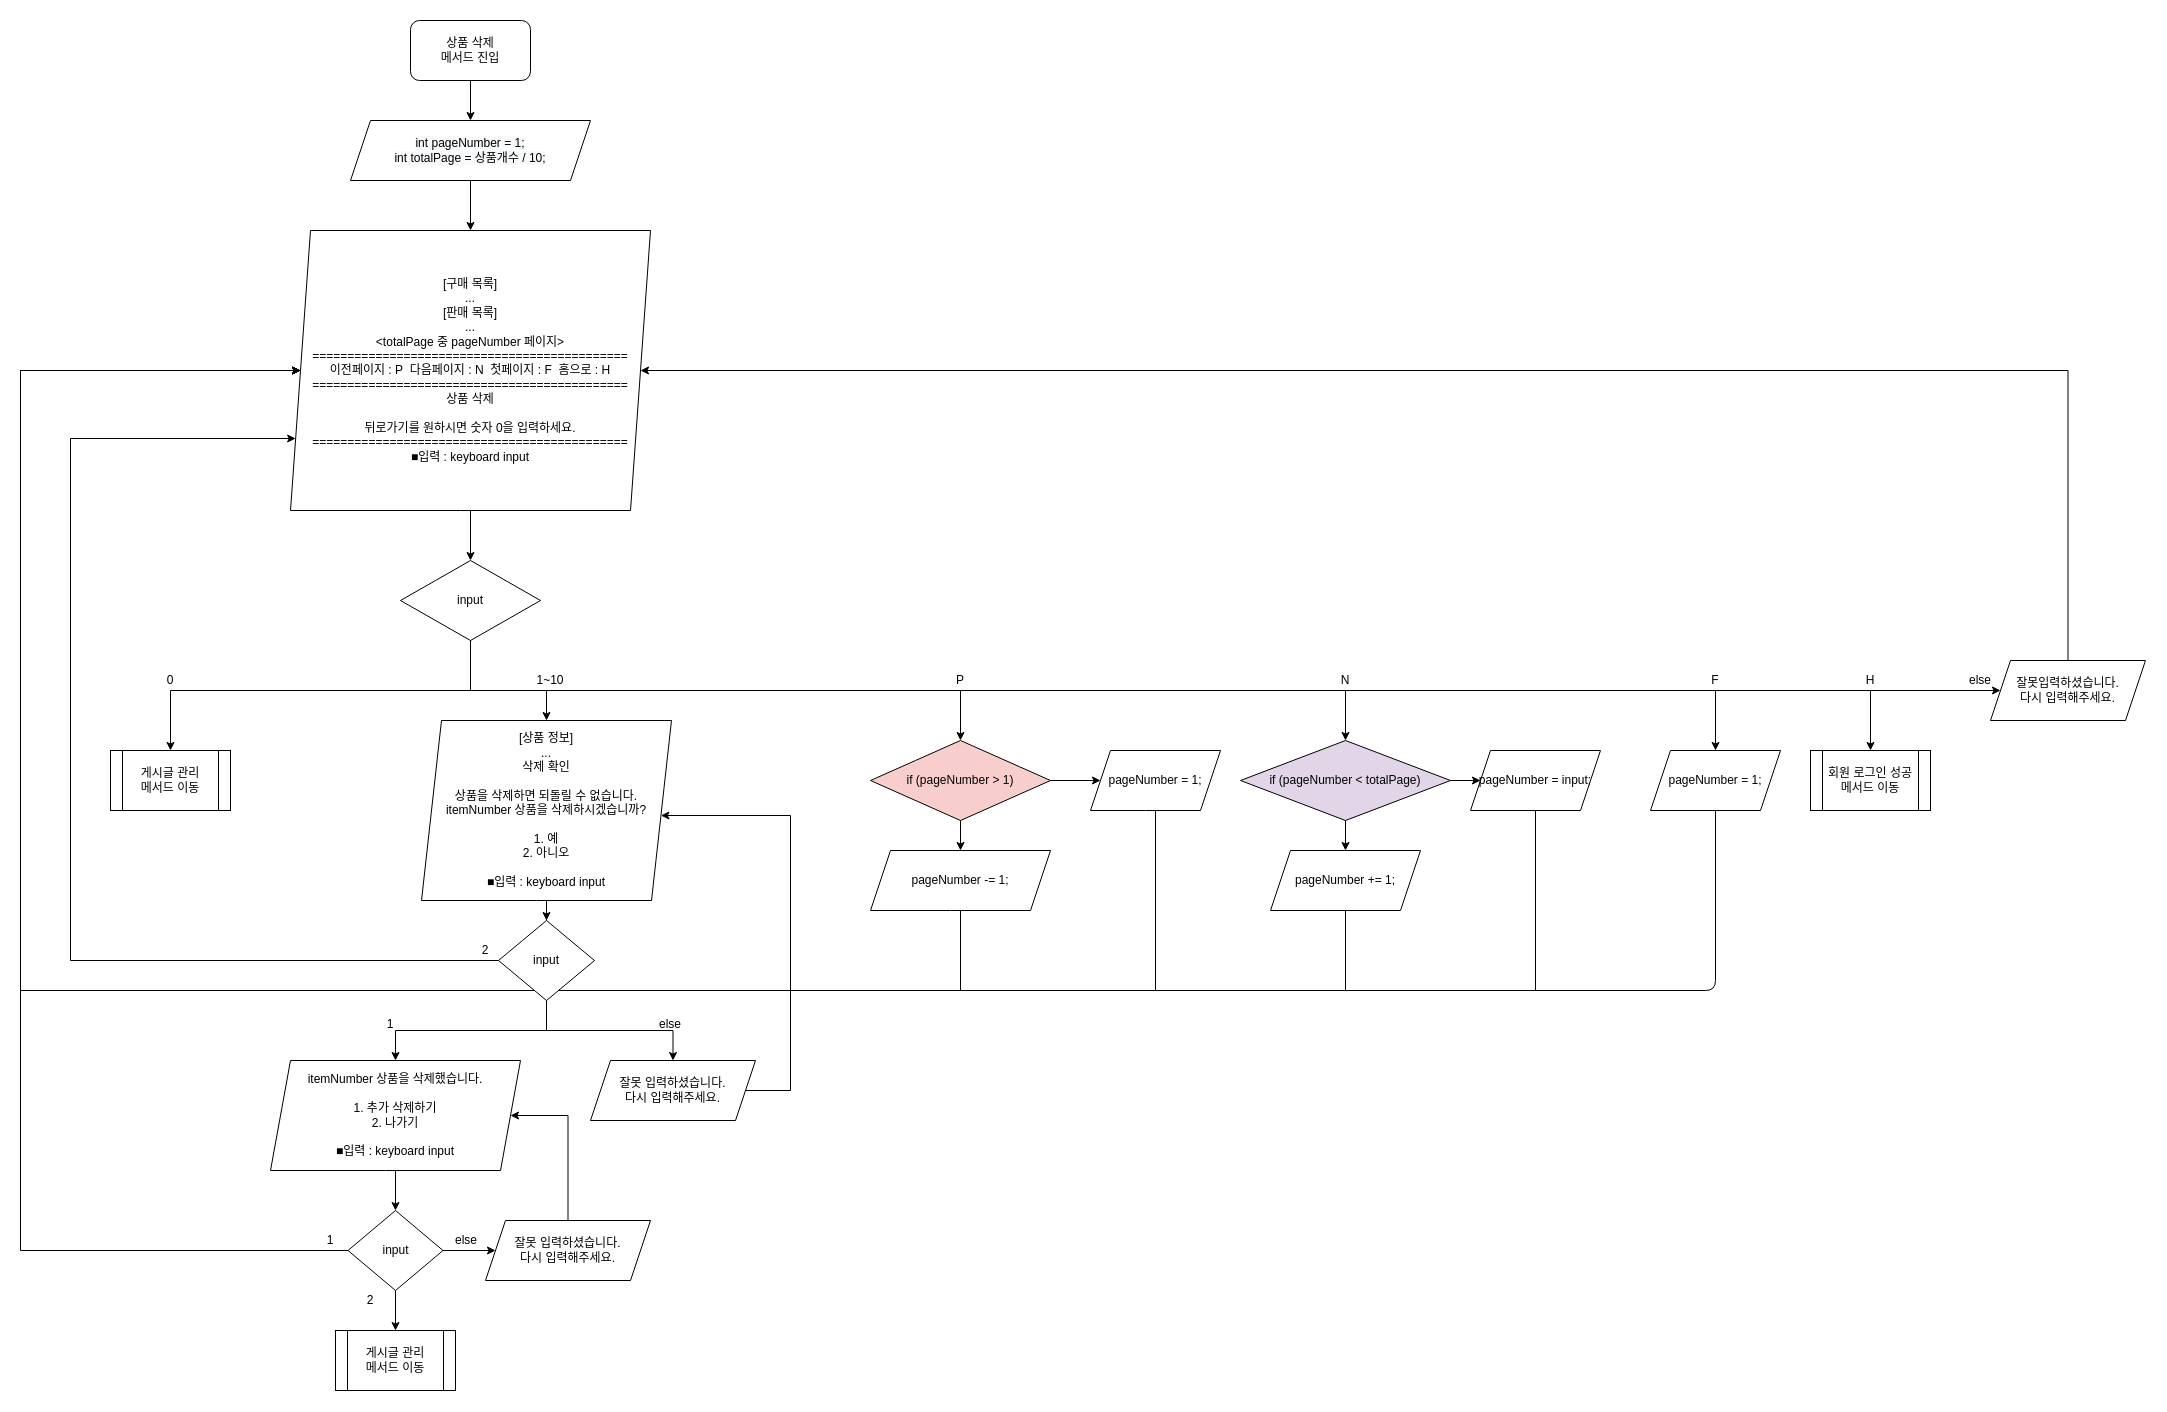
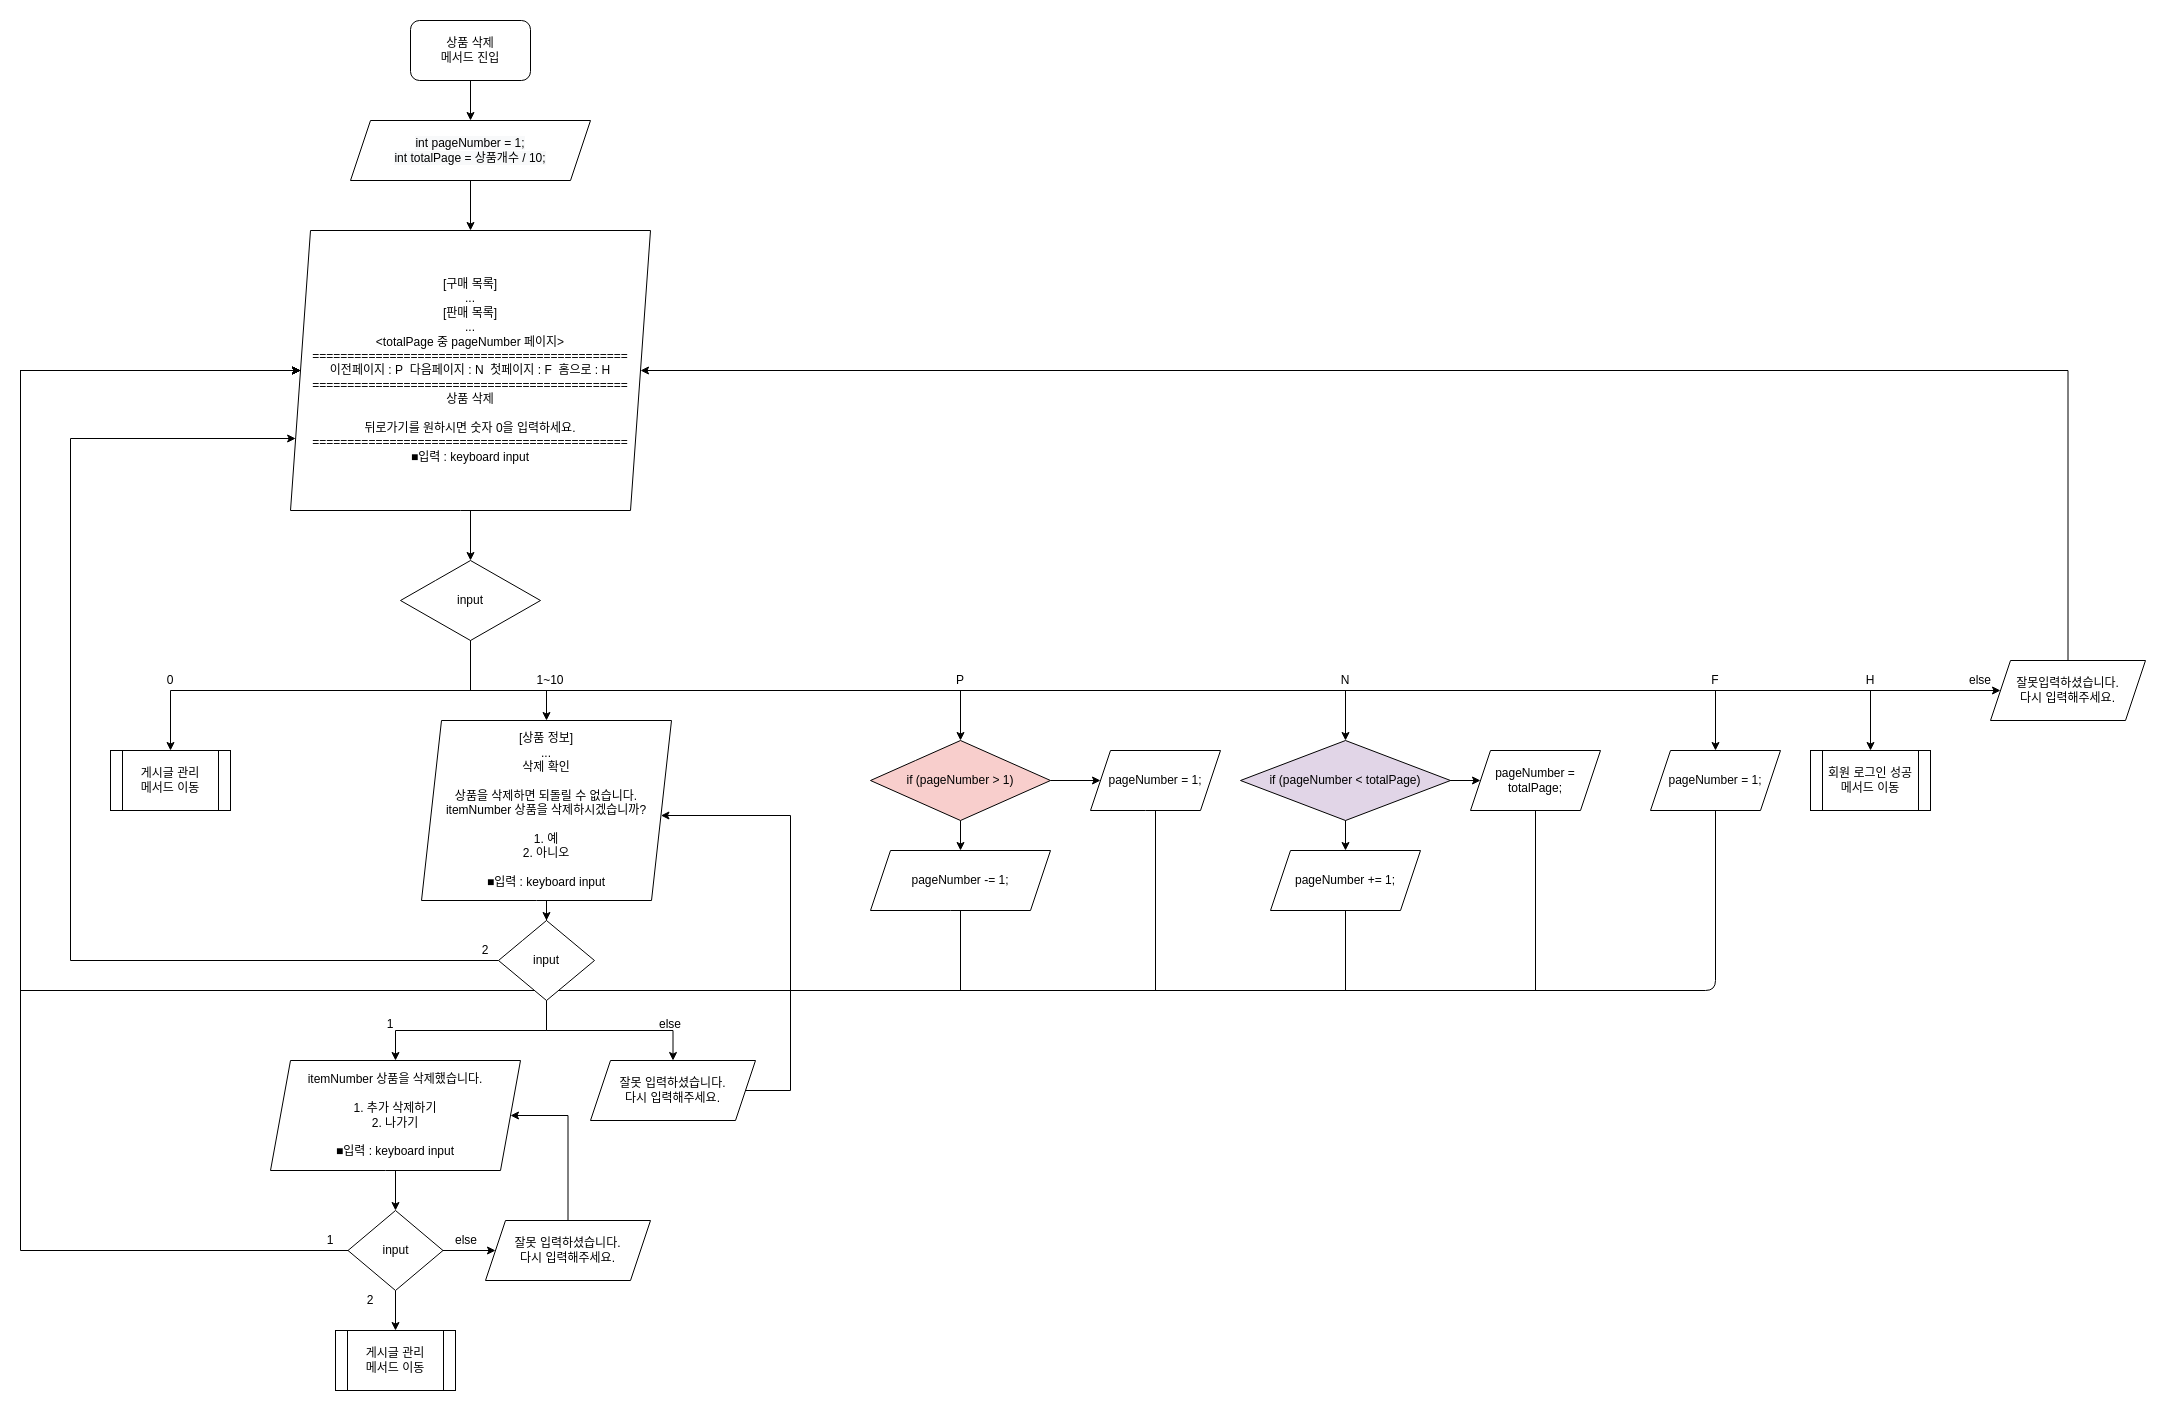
(1536, 781) -> (1536, 781)
